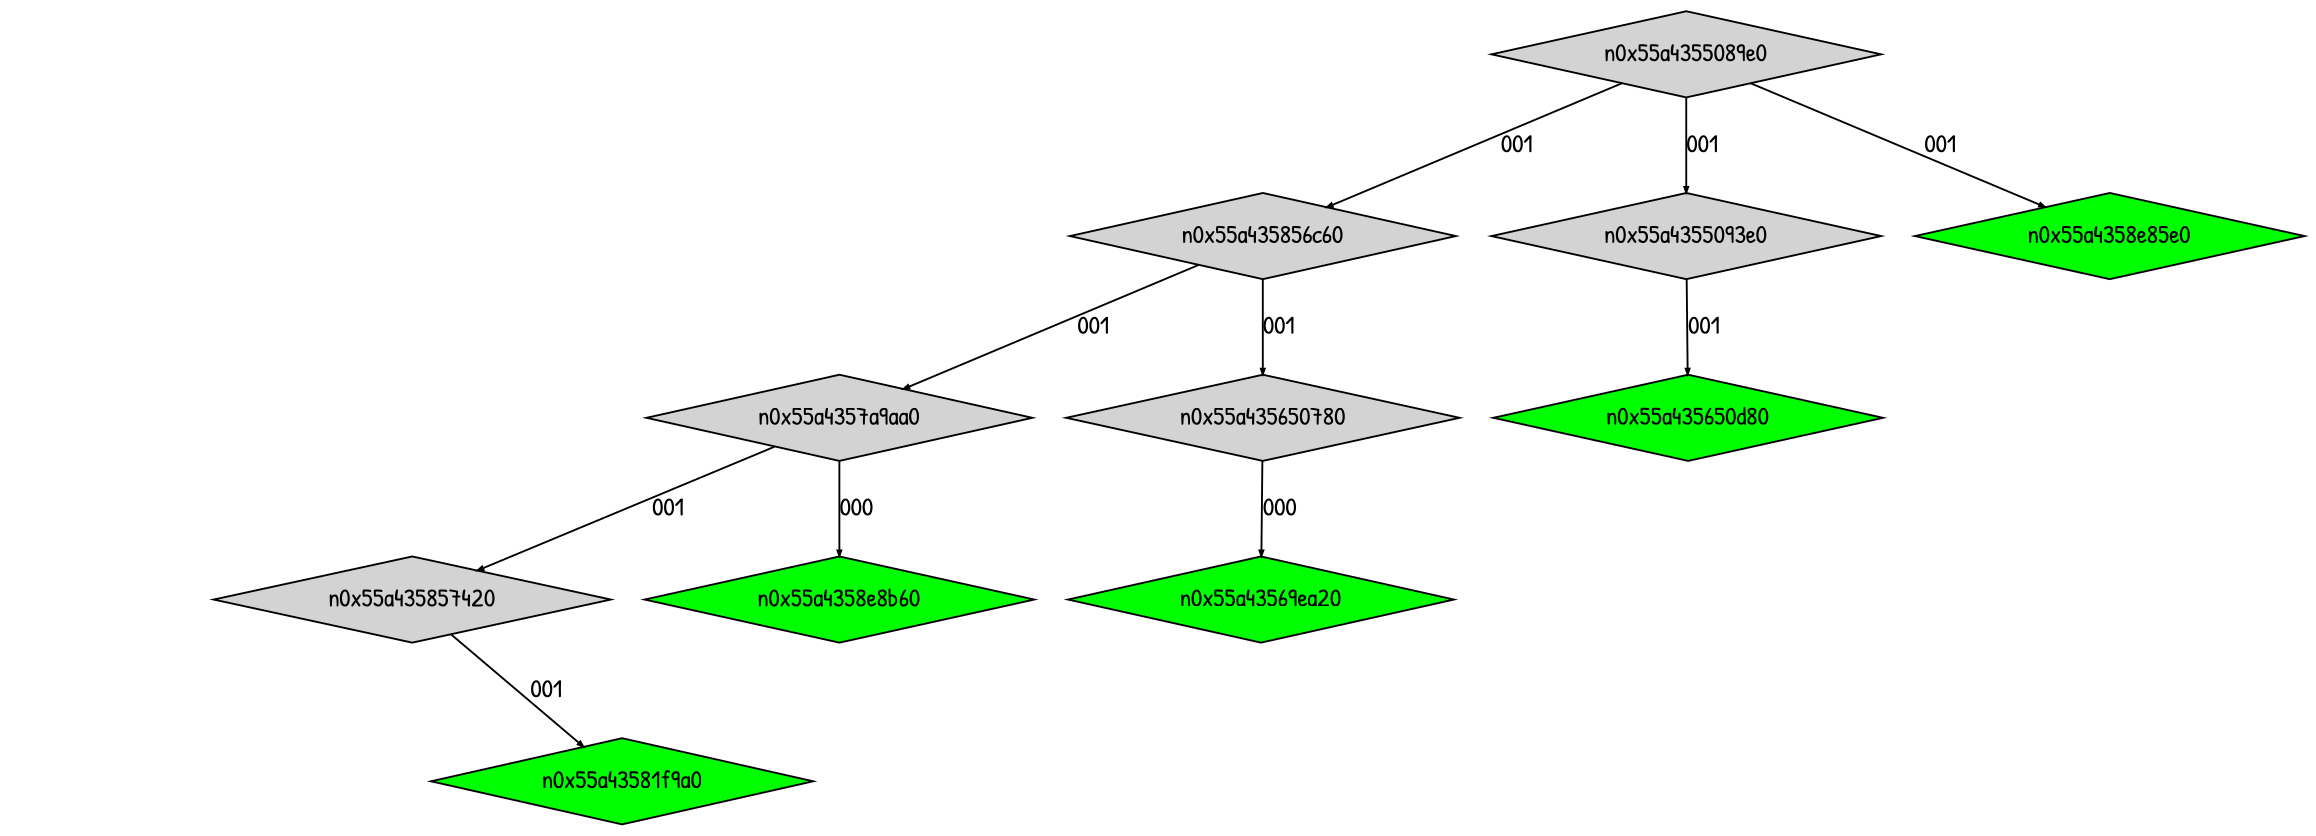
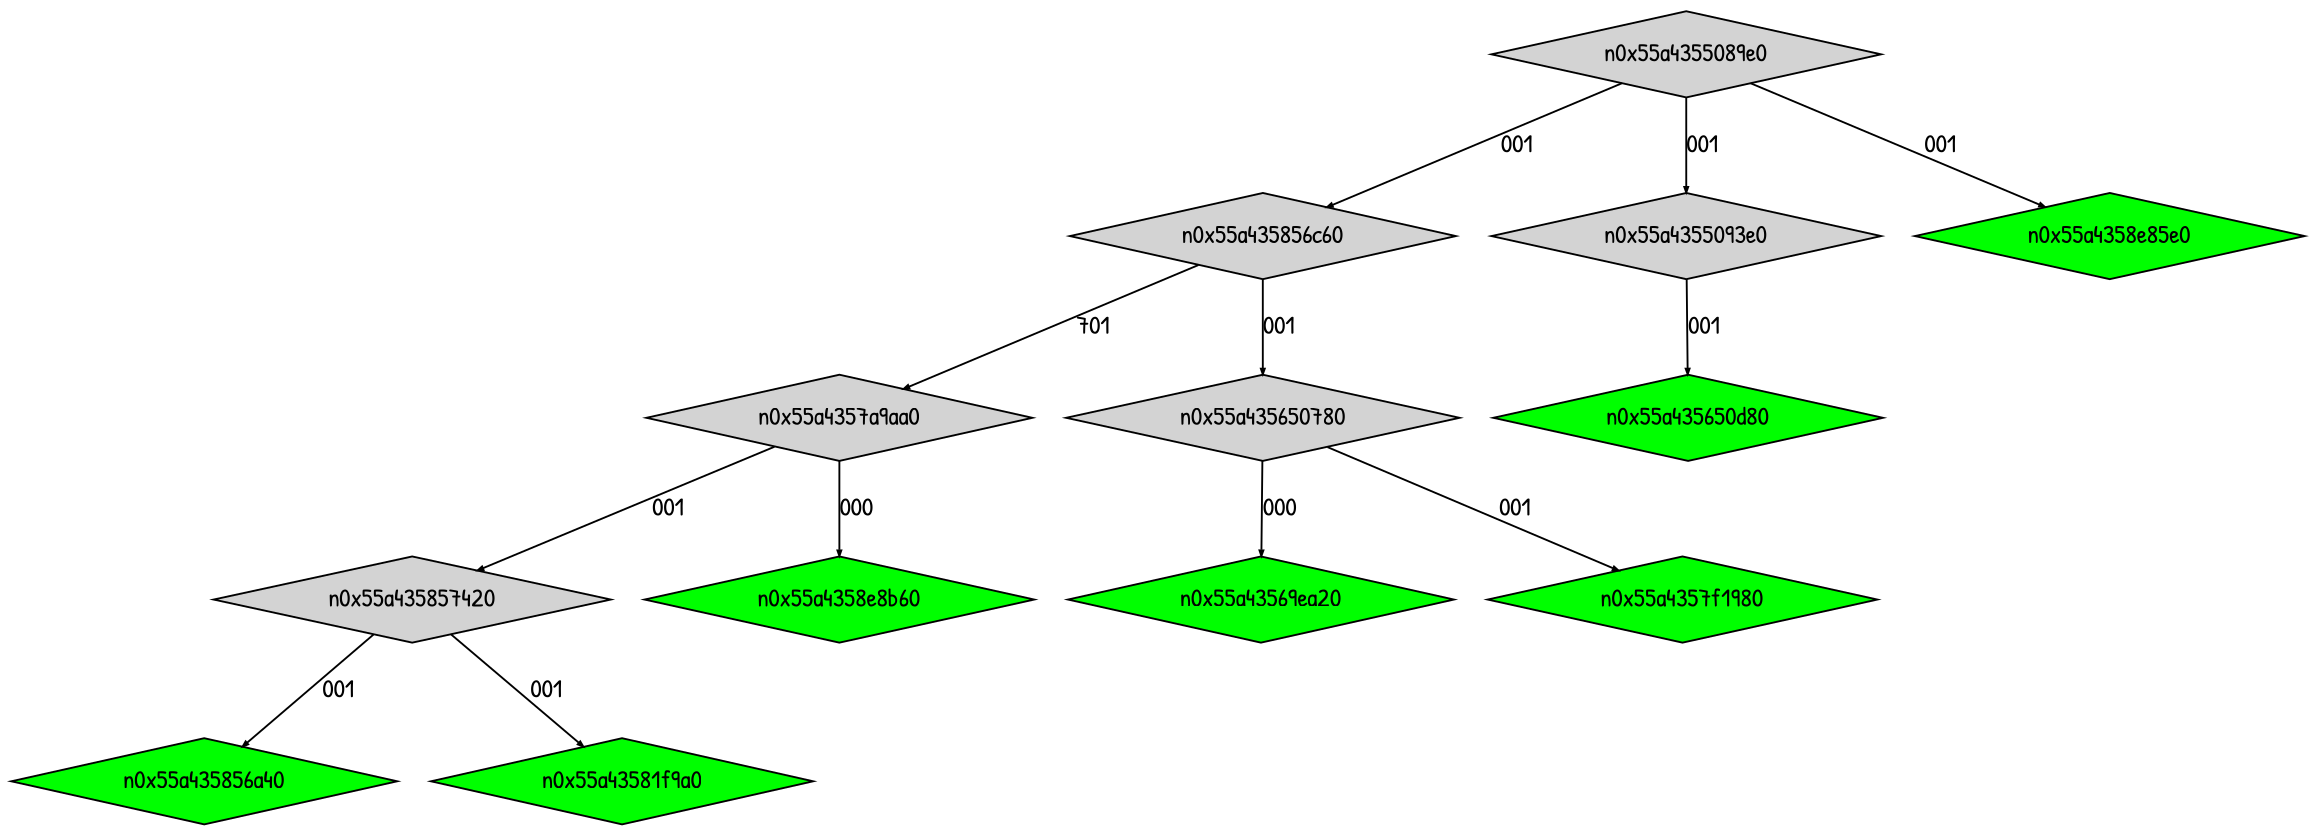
(1094, 327) -> (1094, 327)
none -> (1683, 600)
none -> (204, 781)
